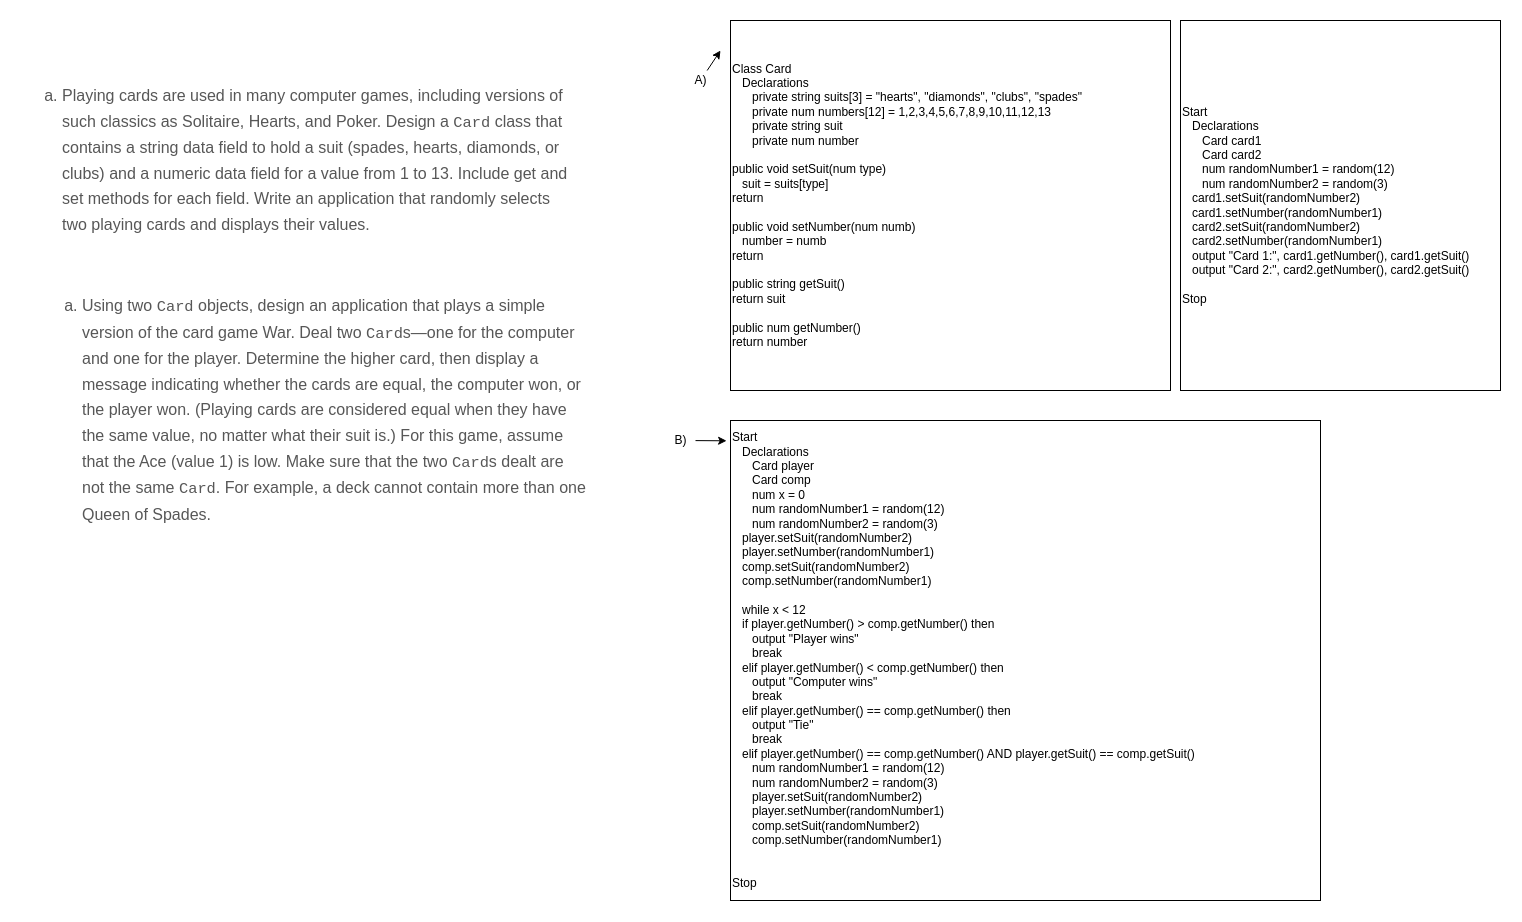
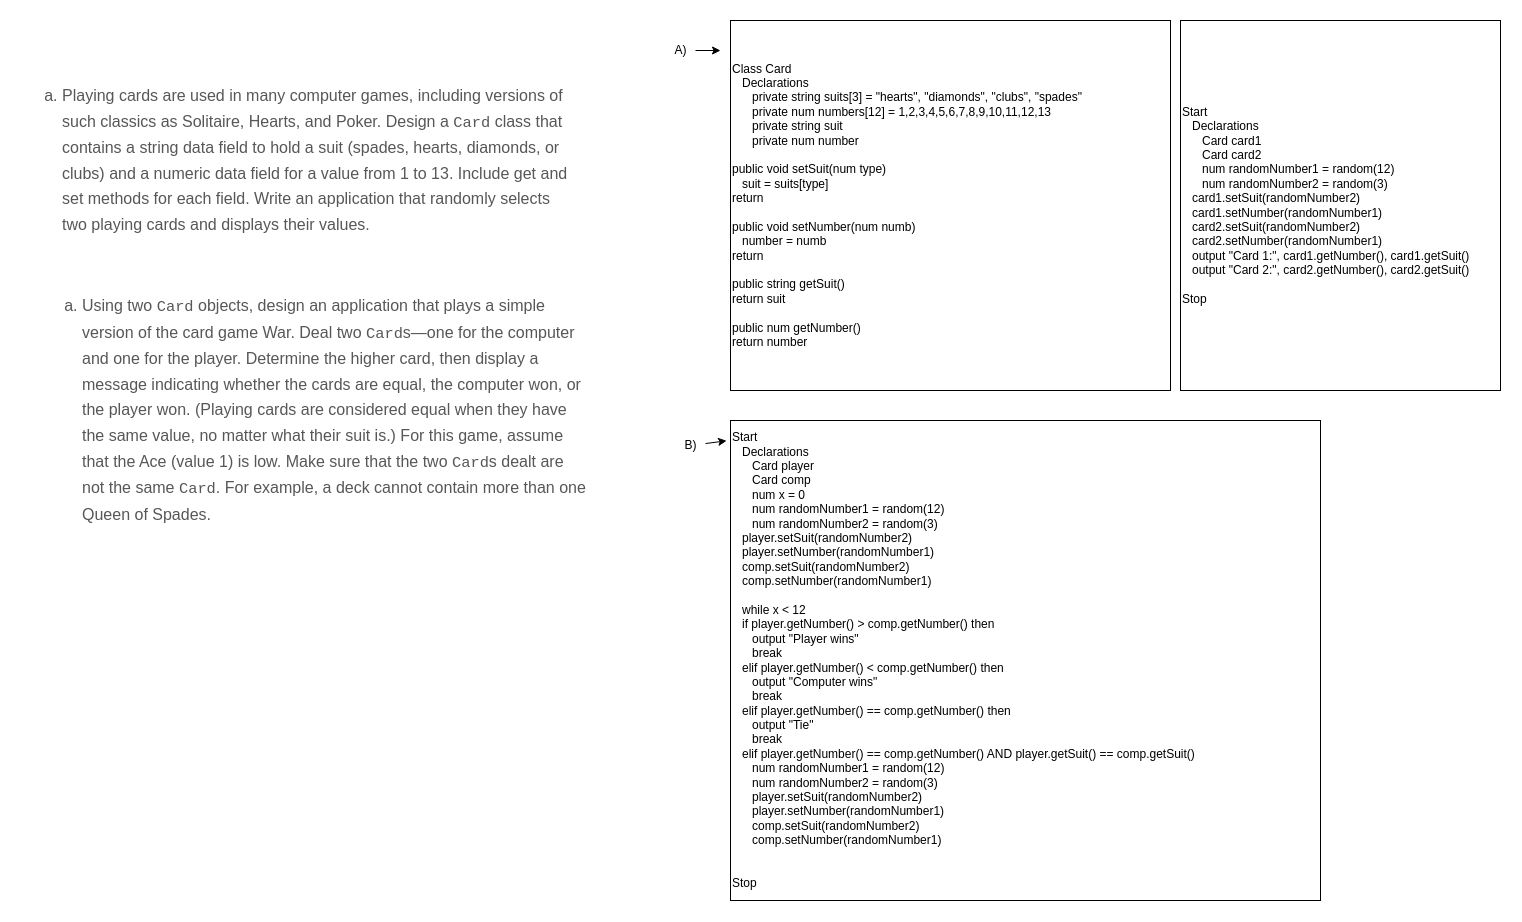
(701, 81) -> (681, 51)
(681, 441) -> (691, 446)
